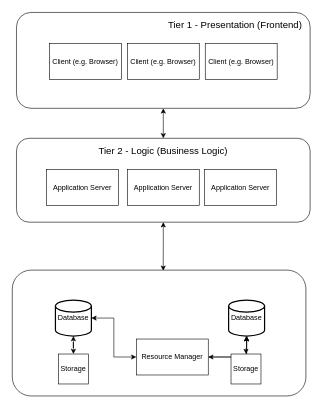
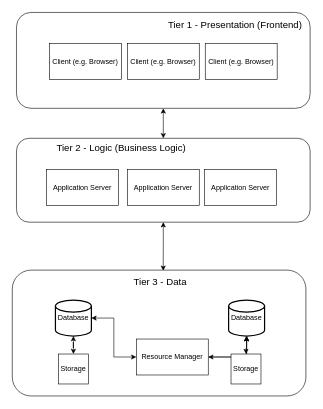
(164, 150) -> (122, 147)
none -> (161, 282)
